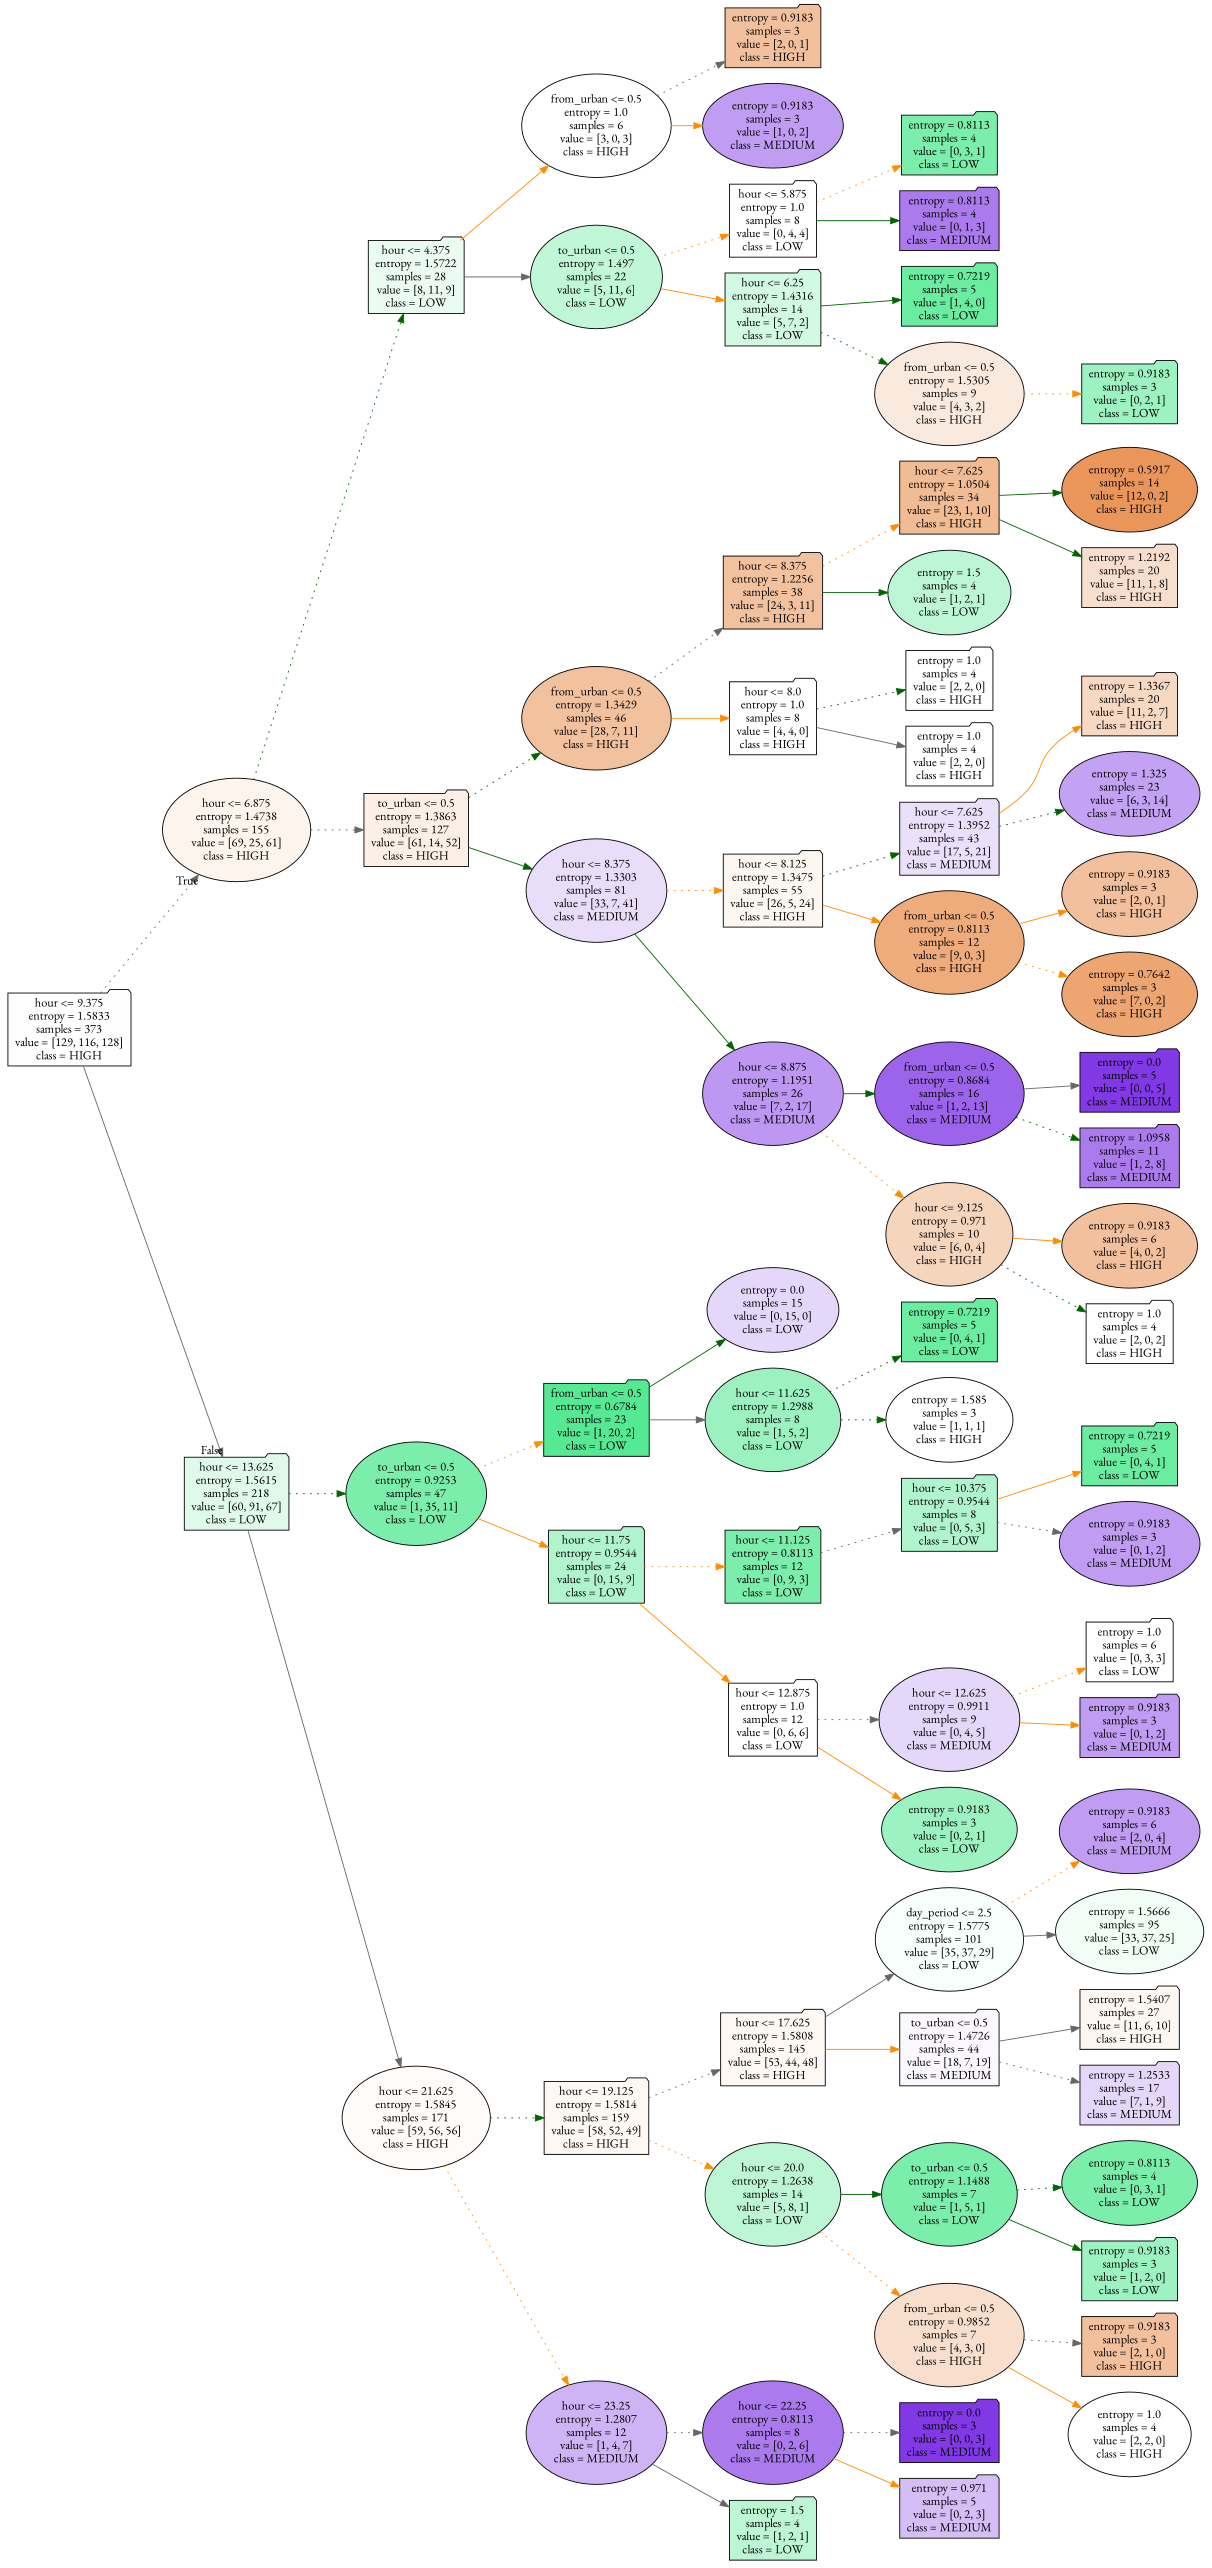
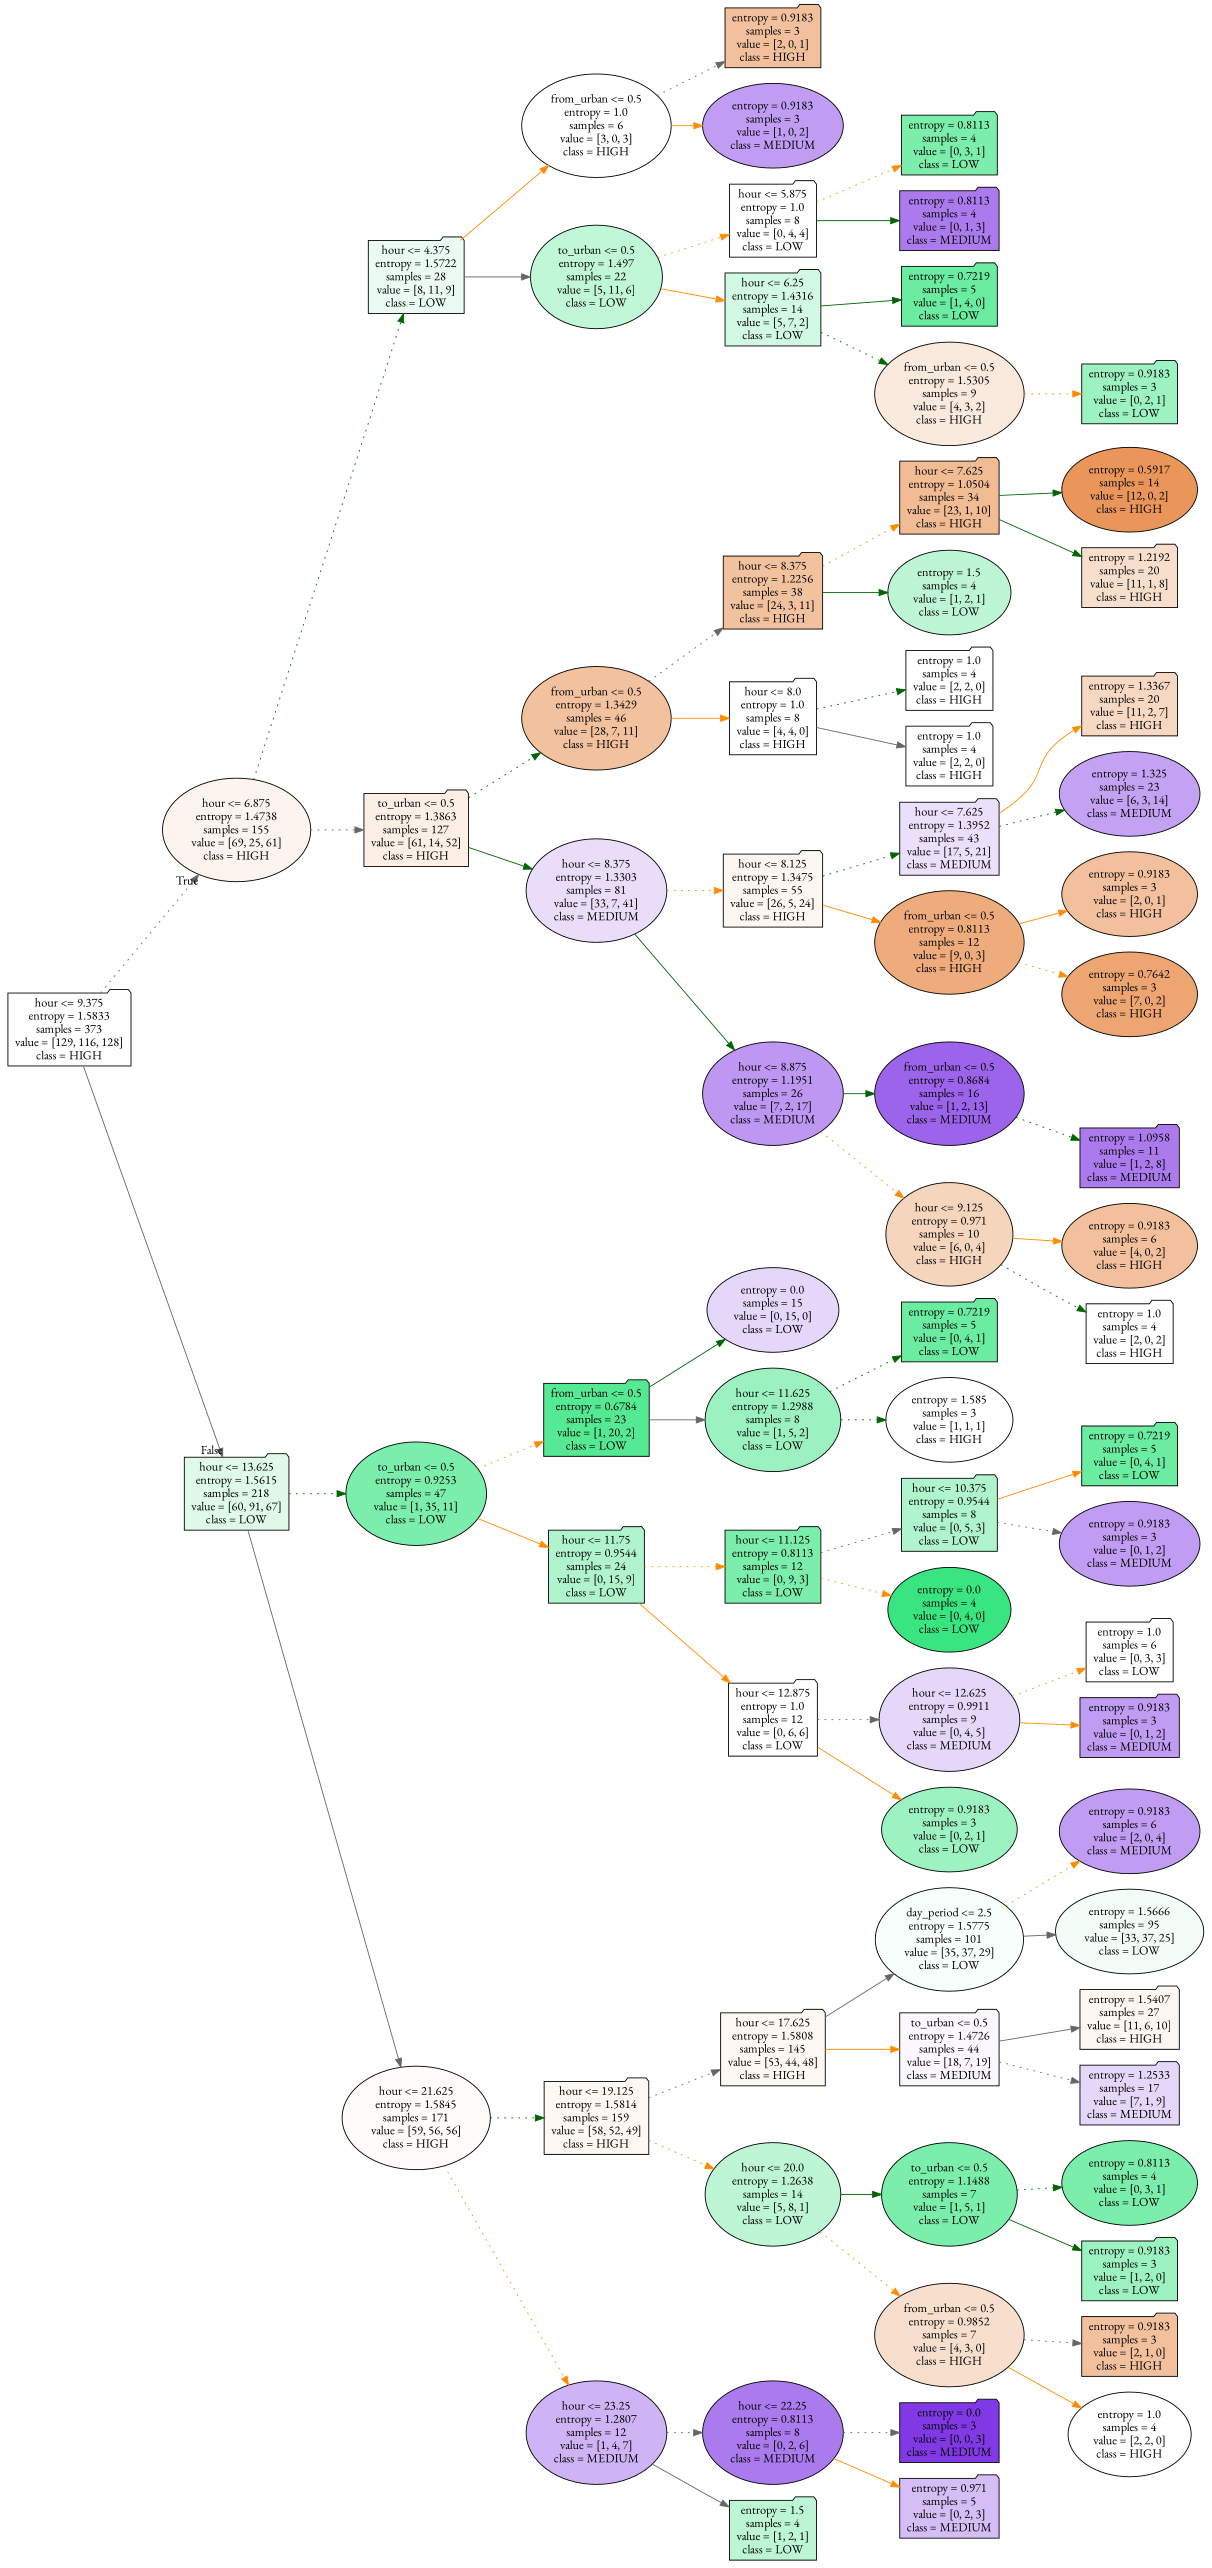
(1130, 1082) -> none
none -> (949, 1610)
